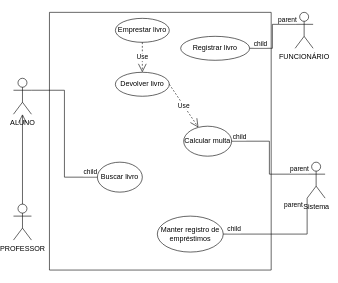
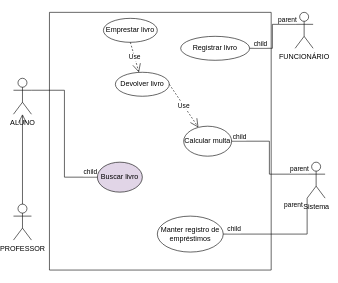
(143, 30) -> (131, 30)
(120, 177) -> (120, 177)
